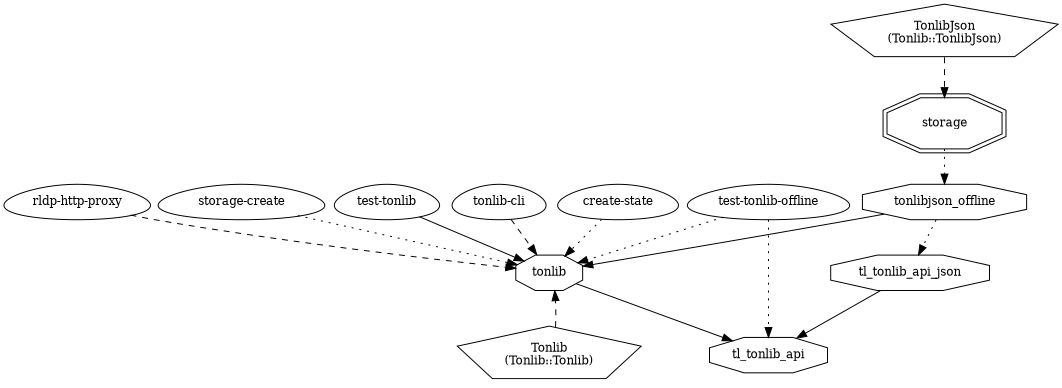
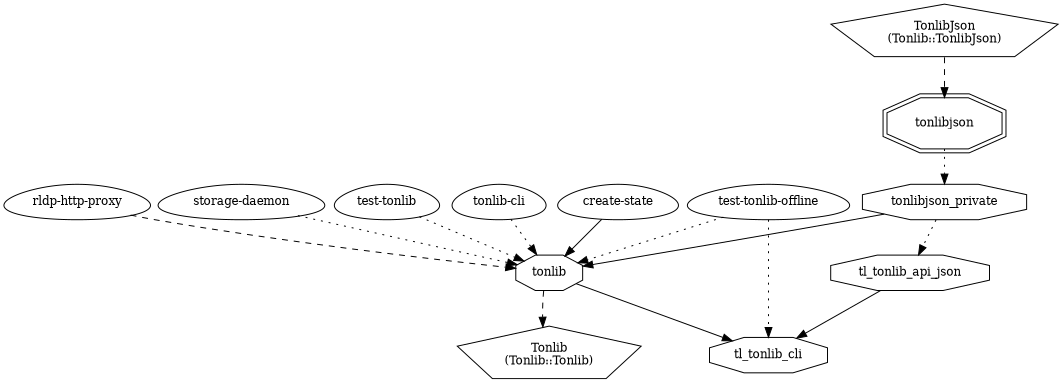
(945, 123) -> (945, 123)
(241, 202) -> (241, 202)
(945, 202) -> (945, 202)
(521, 233) -> (521, 233)
(587, 234) -> (587, 234)
(467, 237) -> (467, 237)
(556, 314) -> (543, 304)
(769, 355) -> (769, 355)
